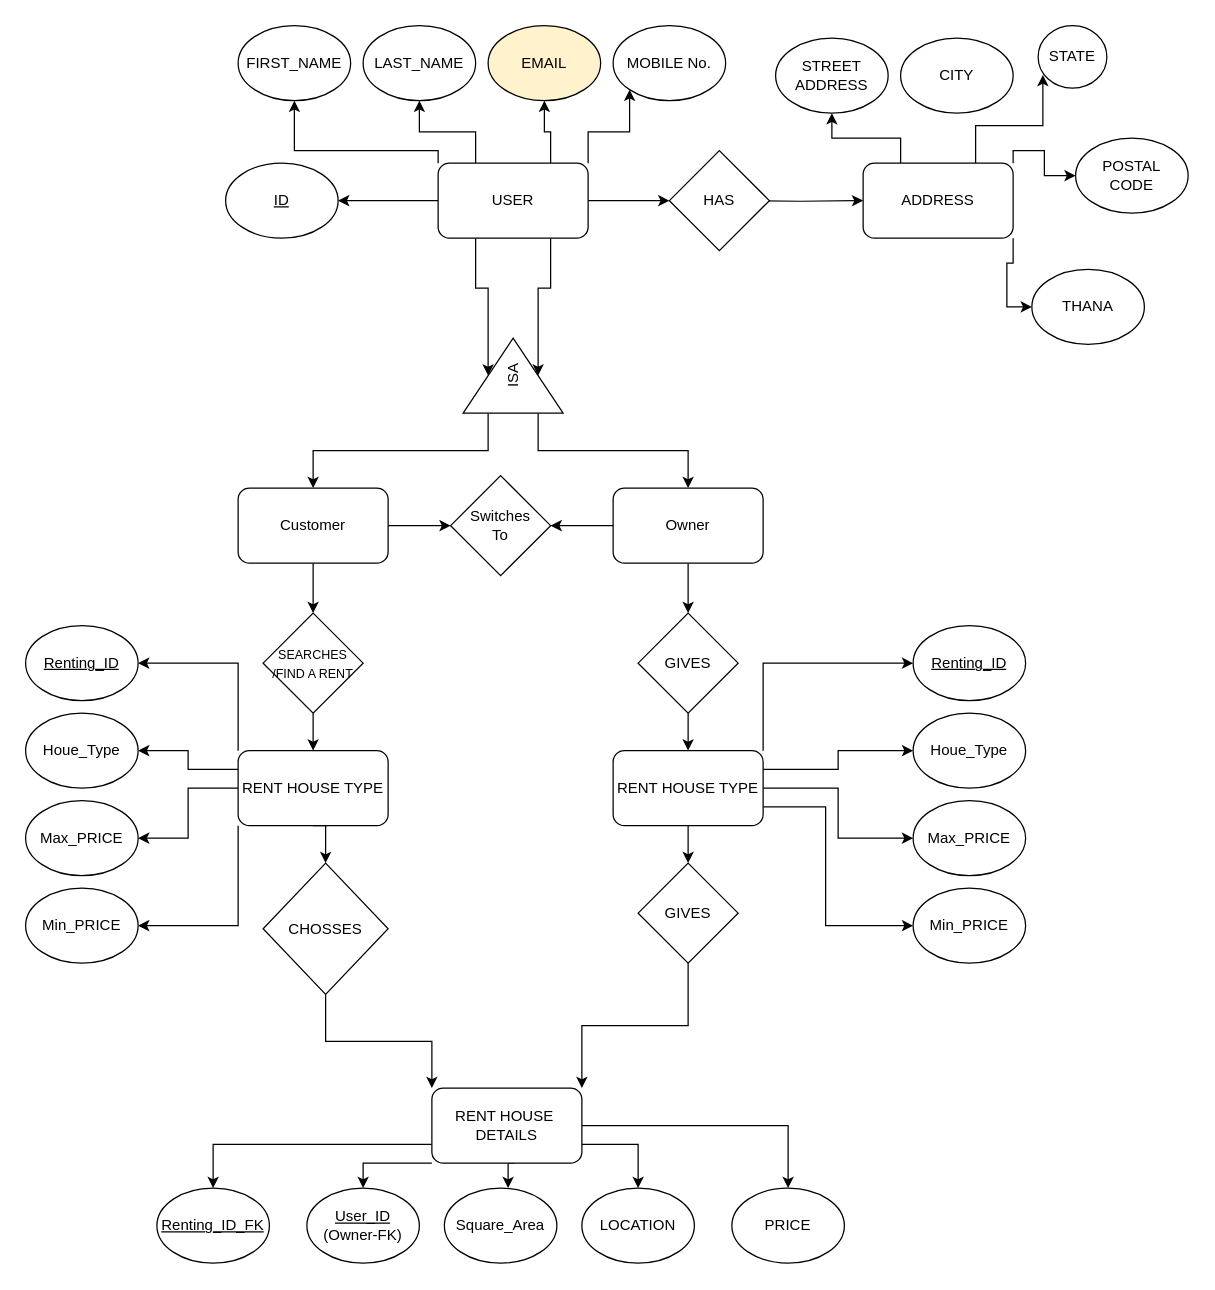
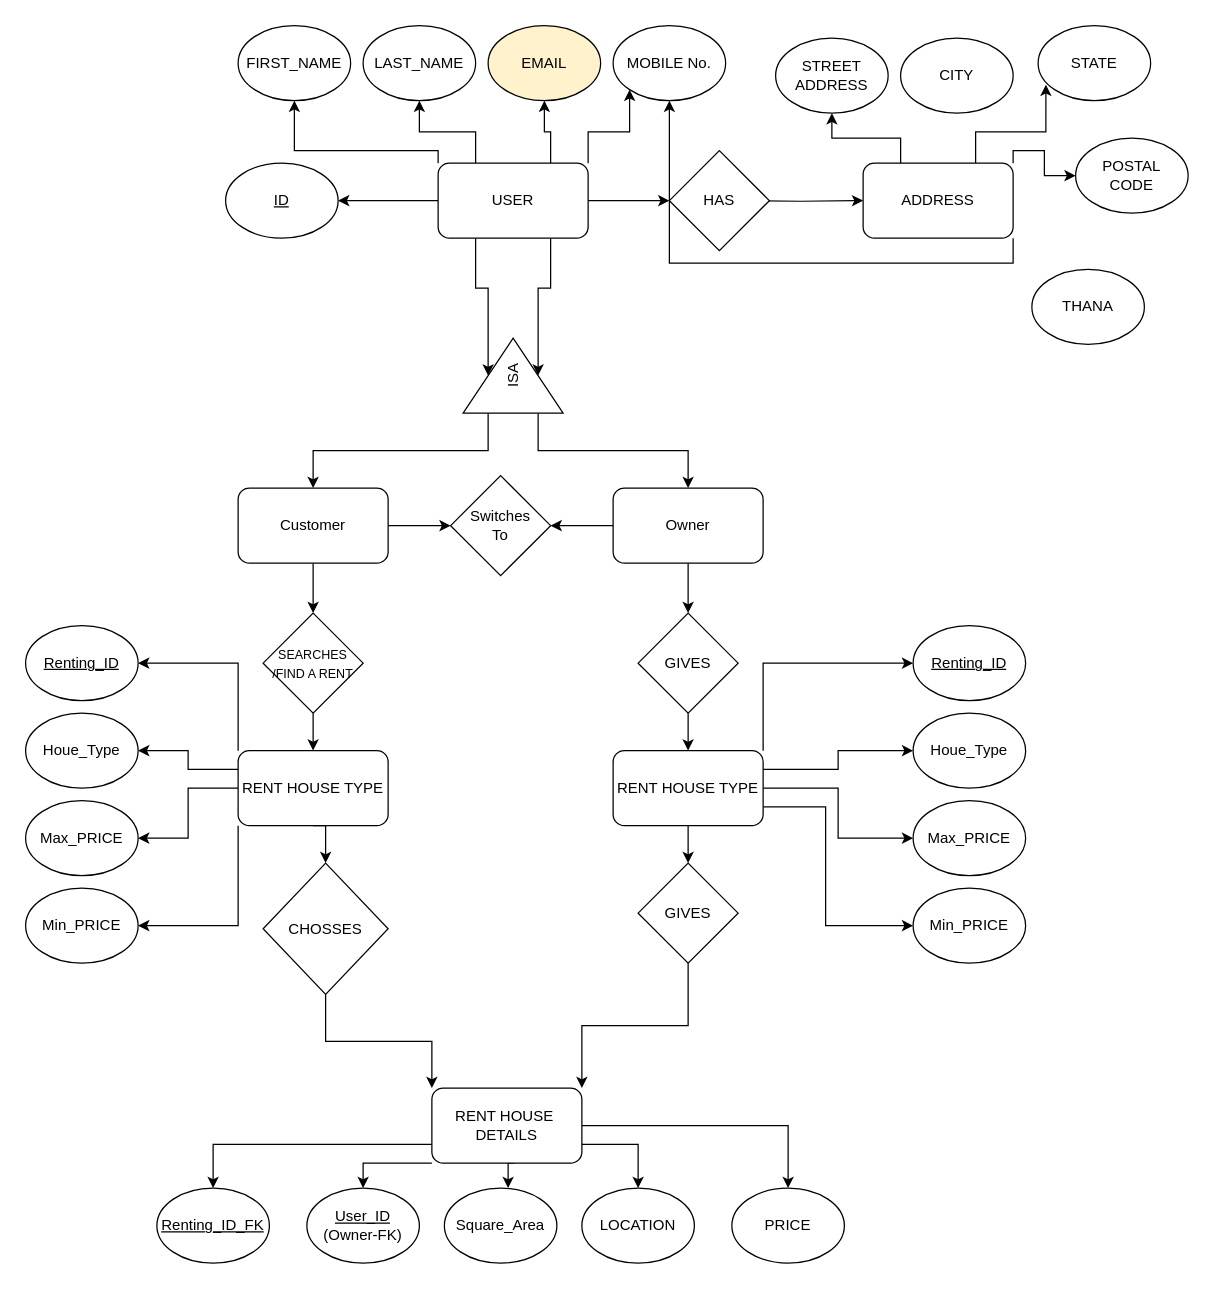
(1073, 57) -> (1094, 63)
(1007, 293) -> (763, 263)
